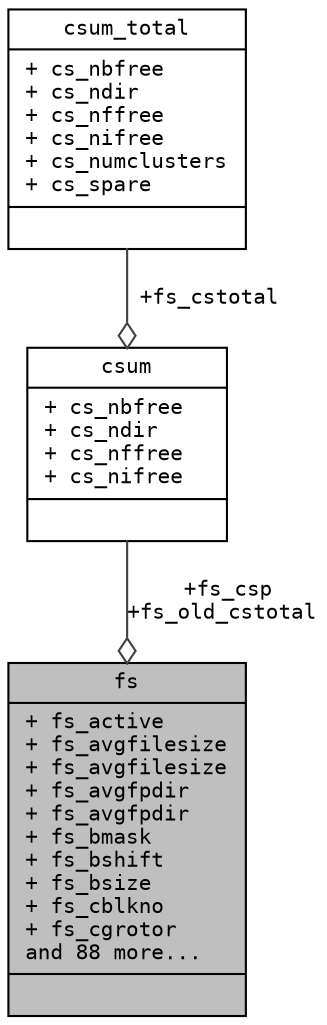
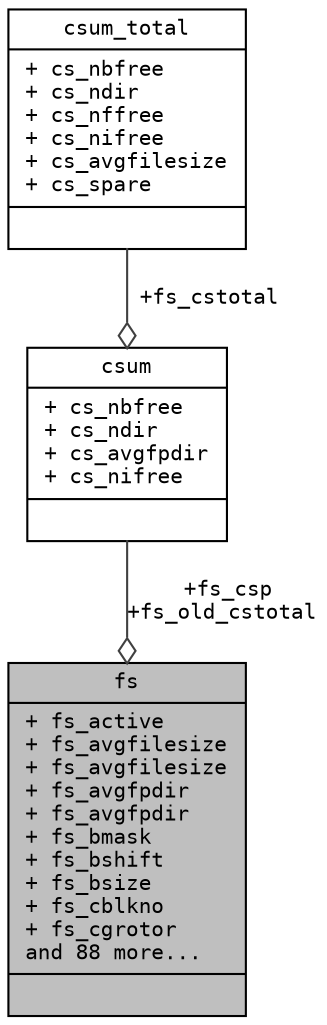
(127, 162) -> (127, 162)
(115, 454) -> (127, 454)
